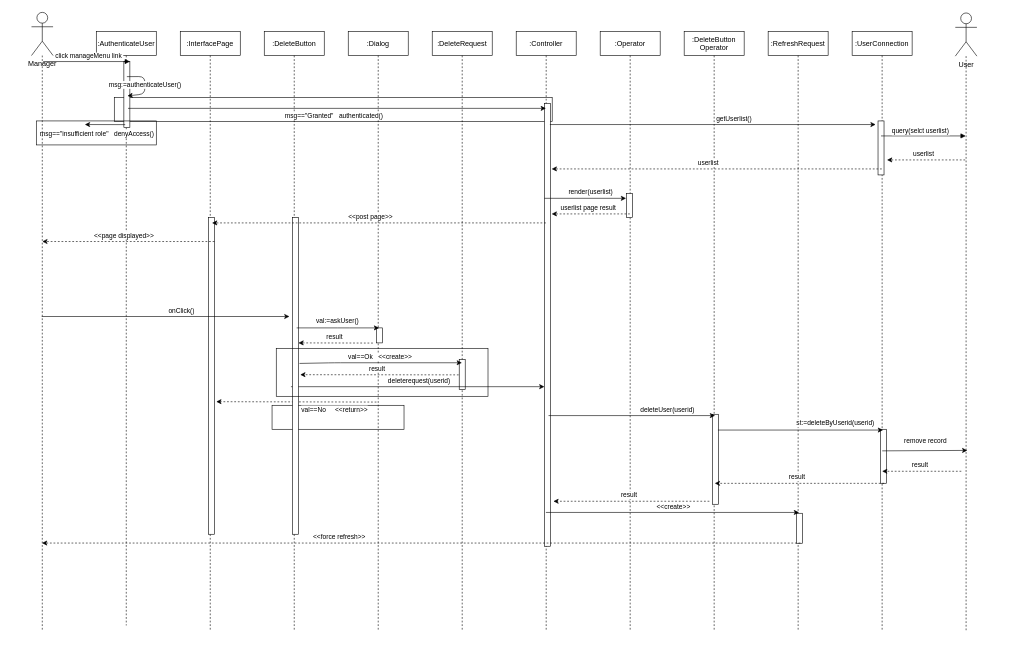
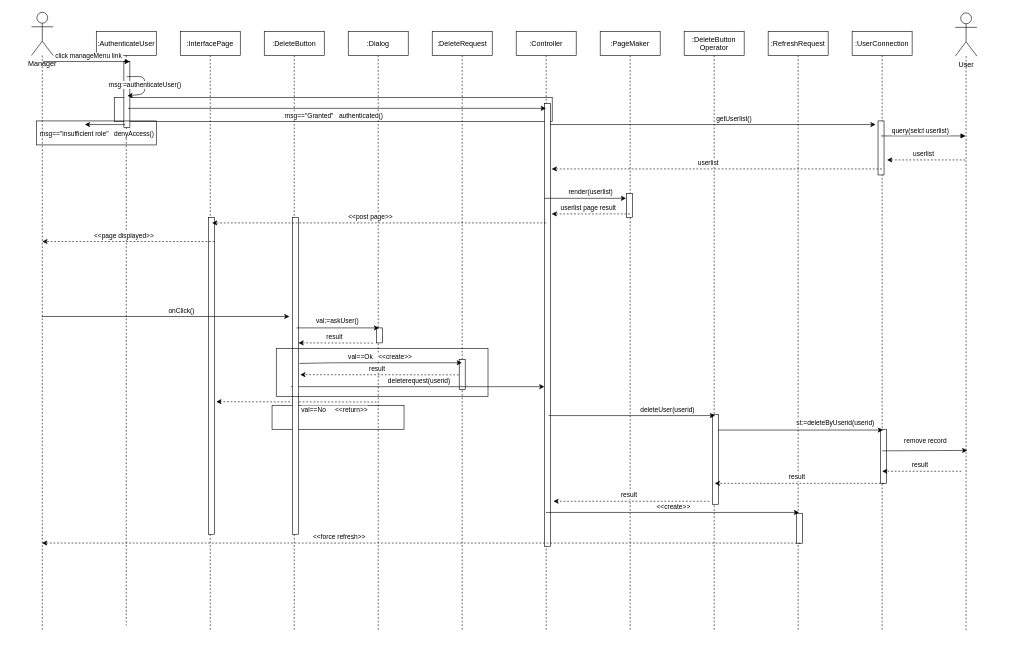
(630, 44) -> (630, 44)
